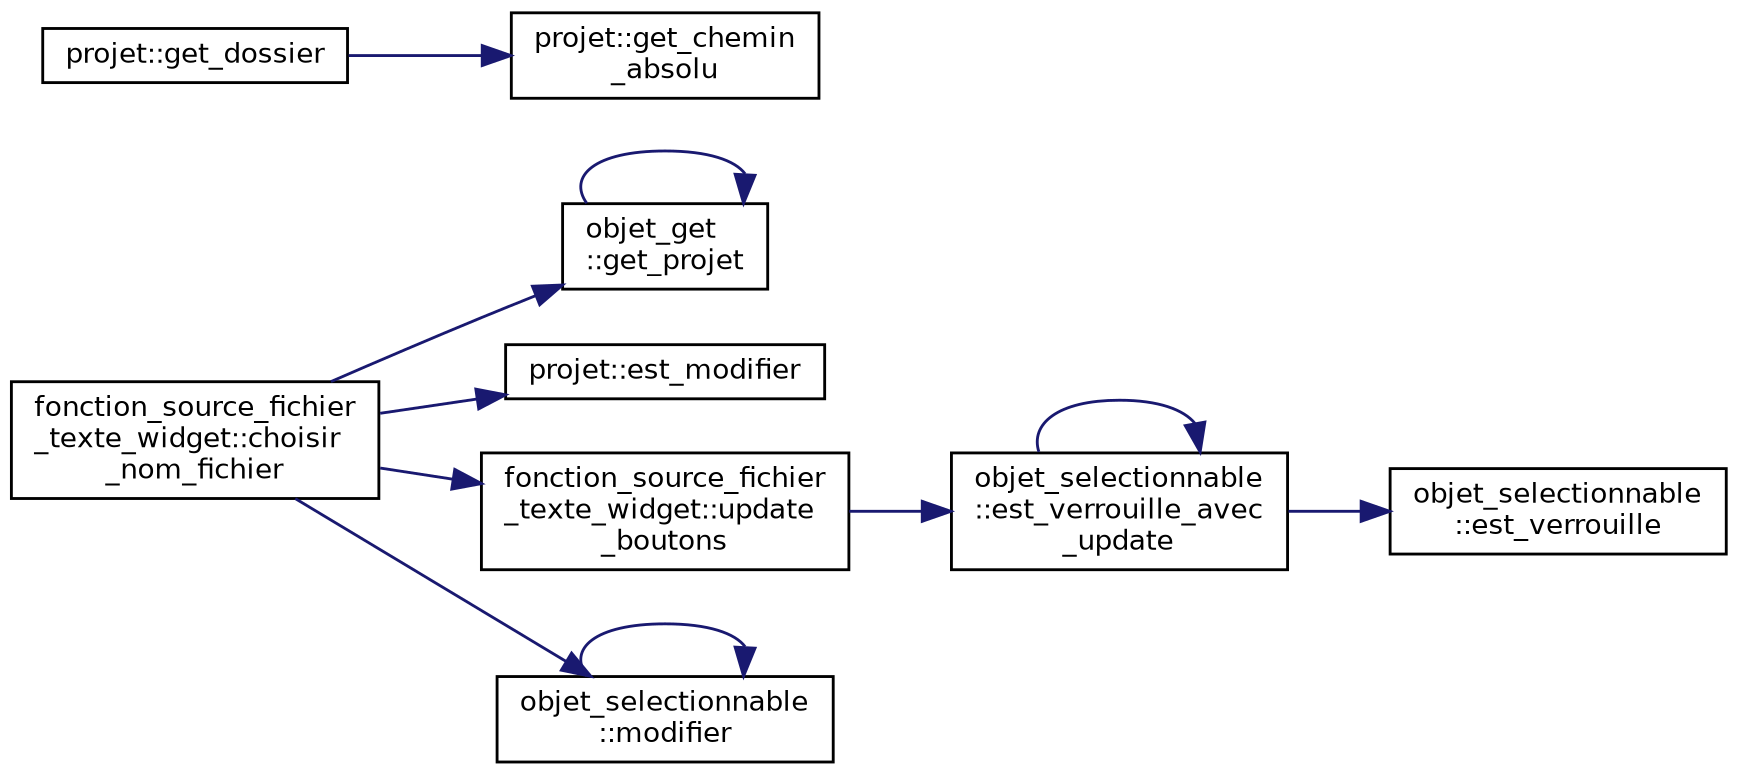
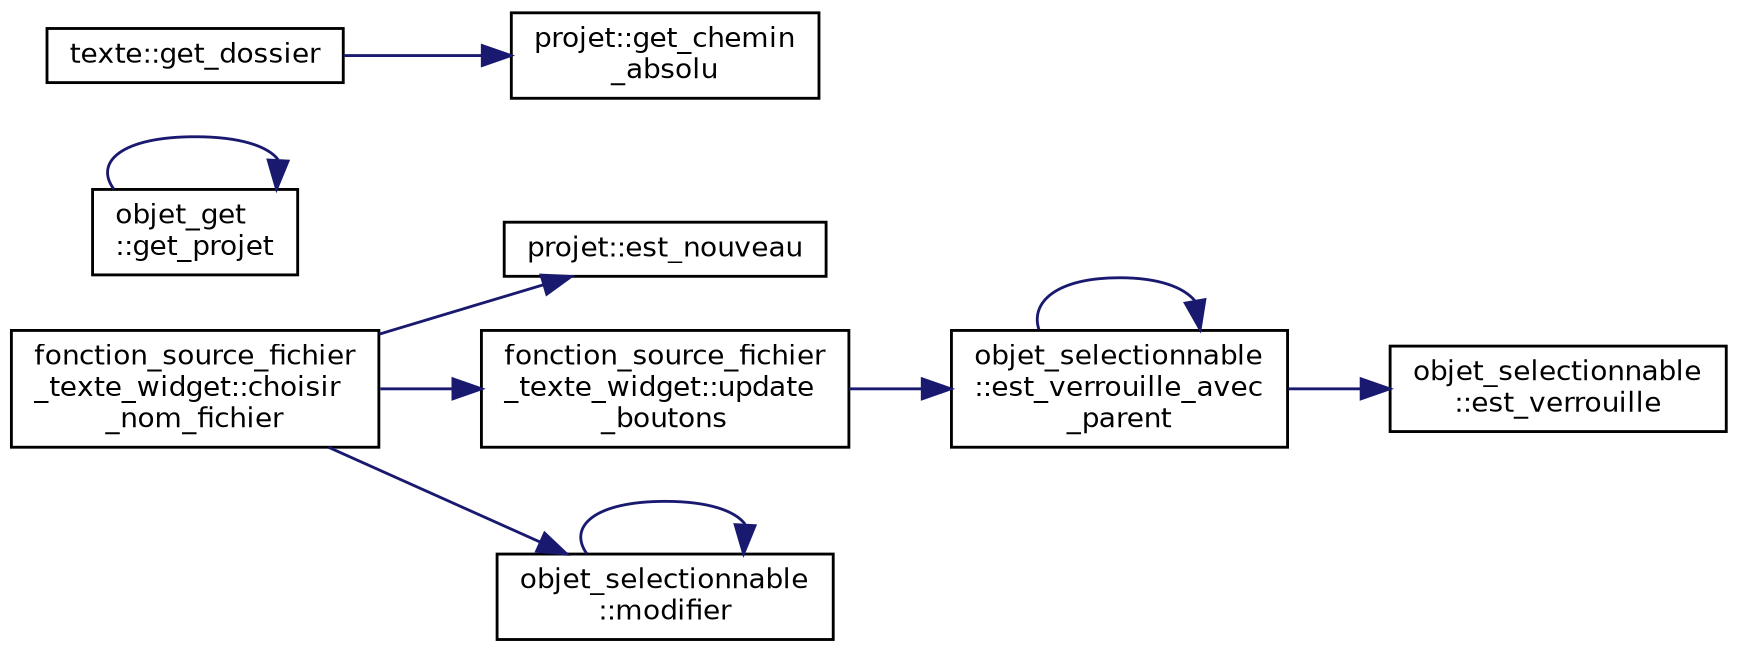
(195, 56) -> (195, 56)
(433, 338) -> none
(665, 372) -> (665, 249)
(1120, 511) -> (1120, 389)
